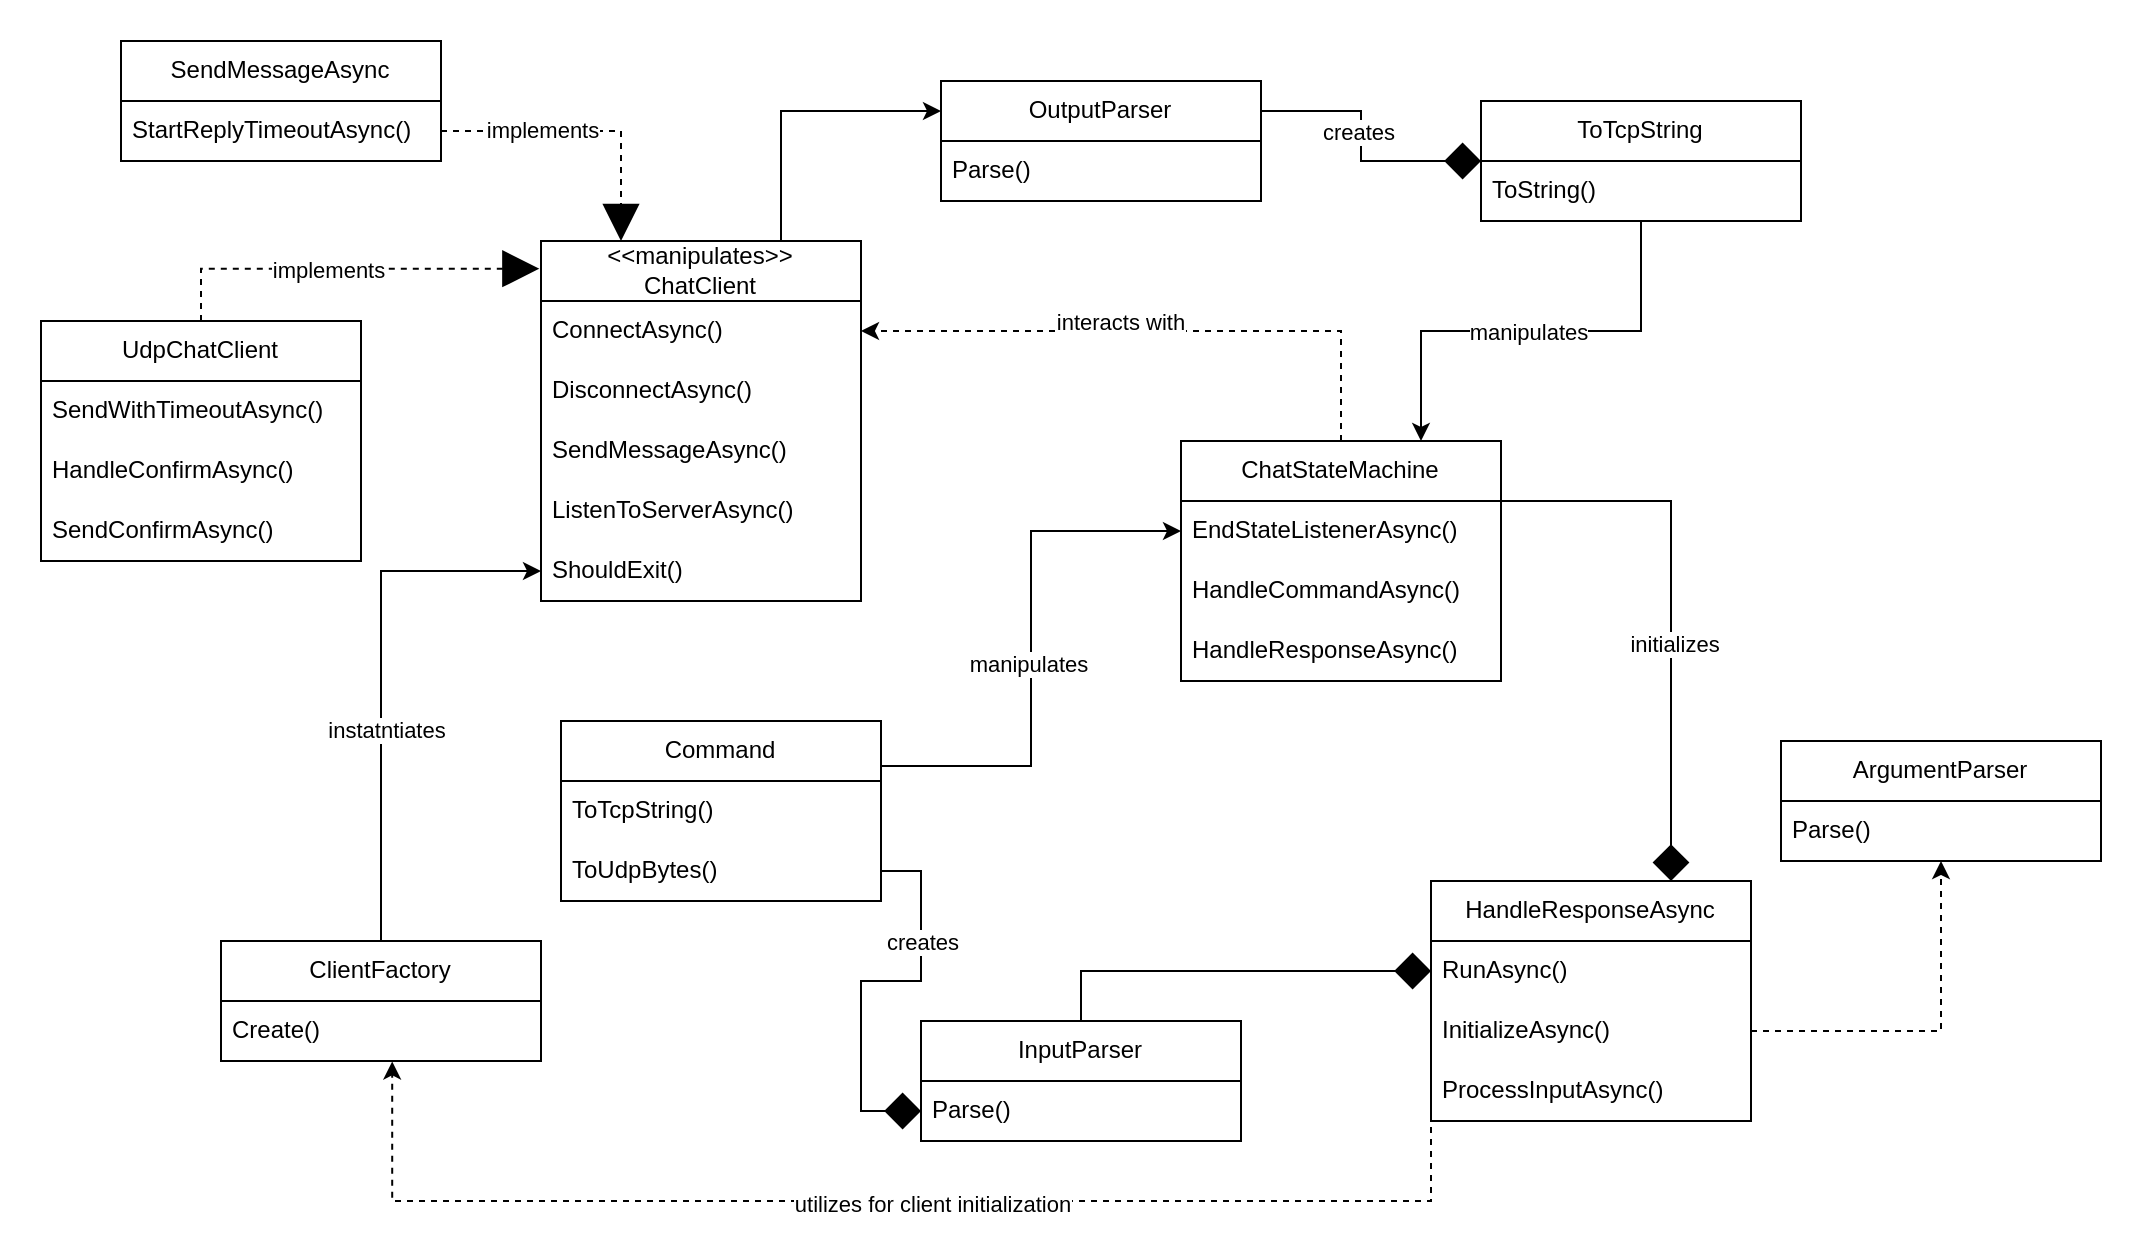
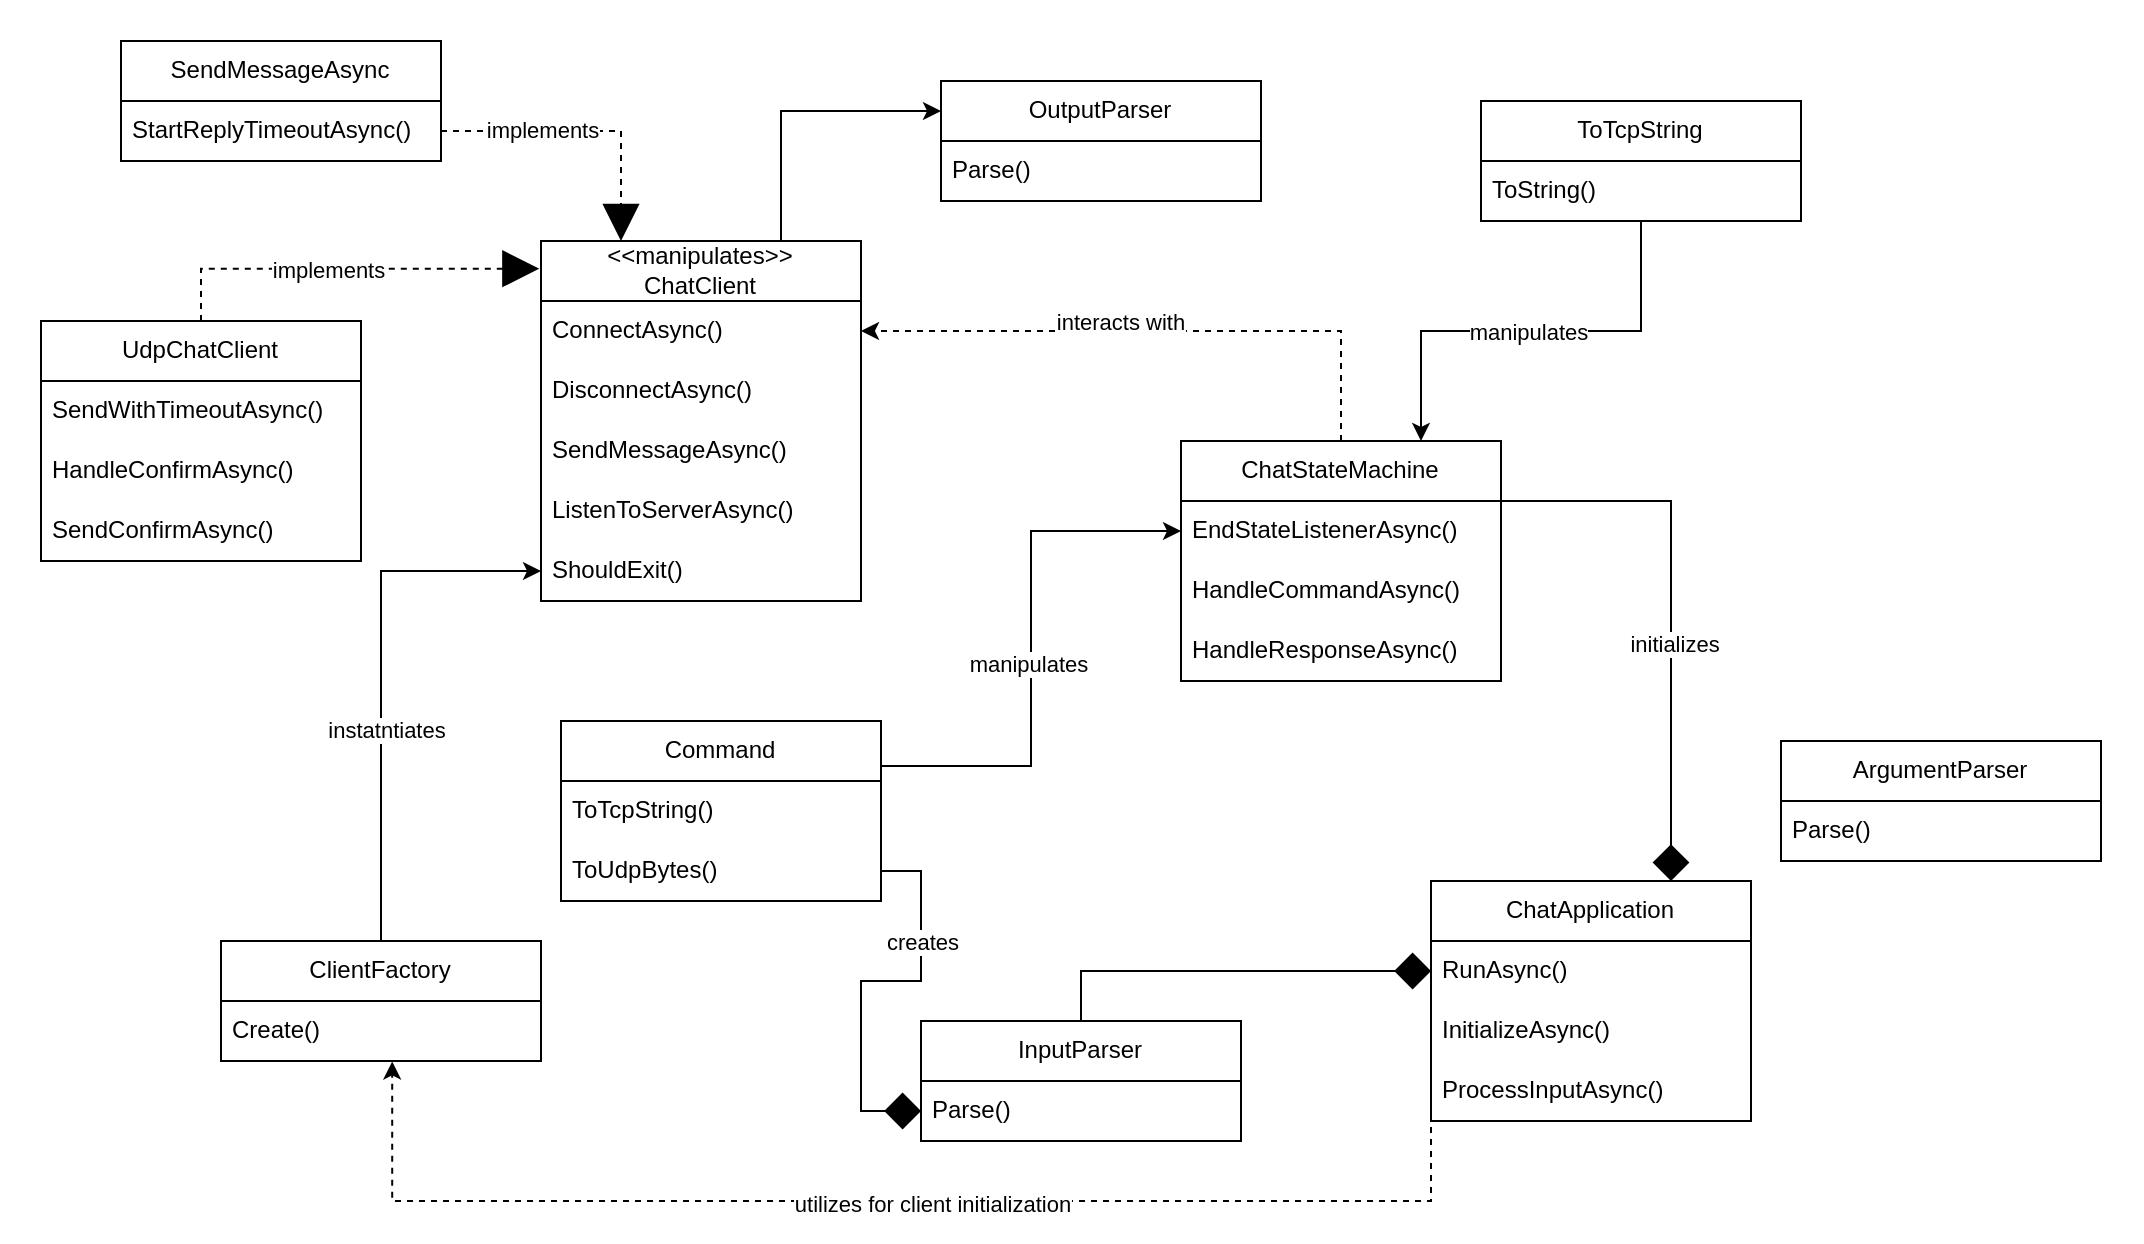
(1361, 128) -> none
(1591, 911) -> (1591, 911)
(1926, 1031) -> none
